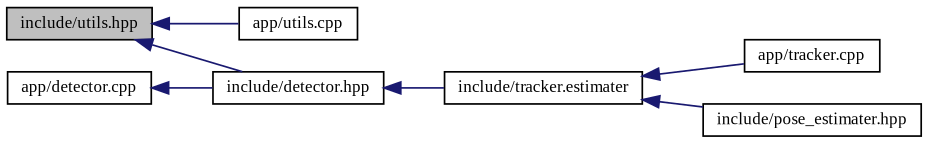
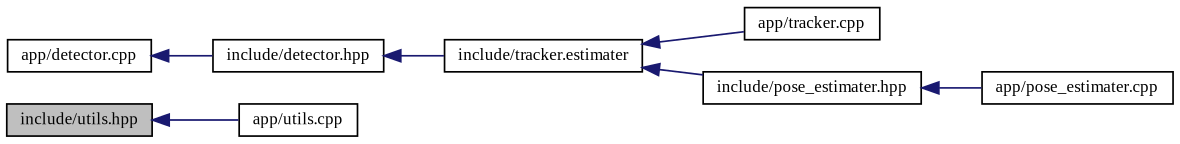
(197, 58) -> none
none -> (1078, 88)
